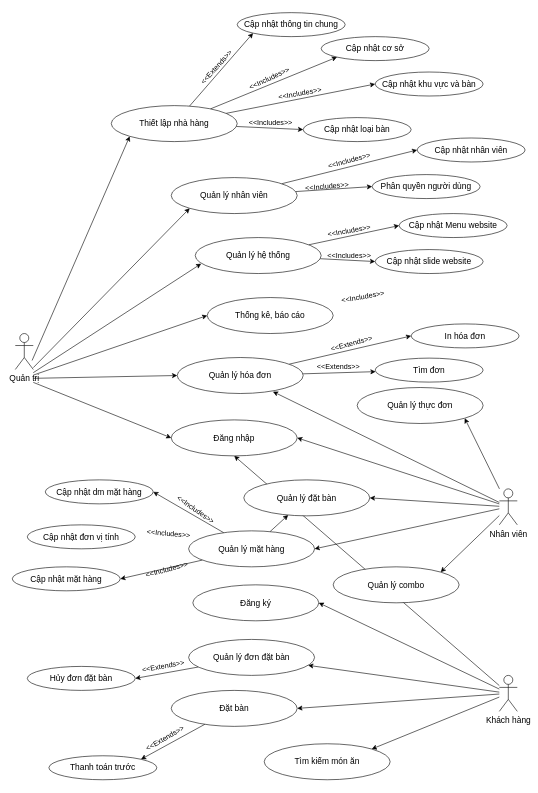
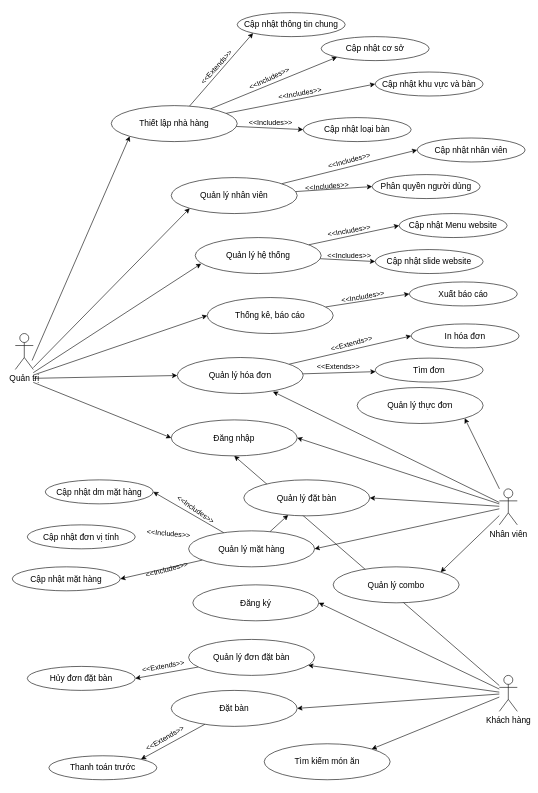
none -> (464, 294)
none -> (365, 301)
